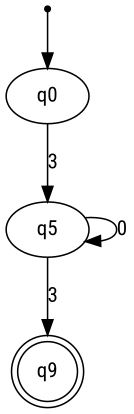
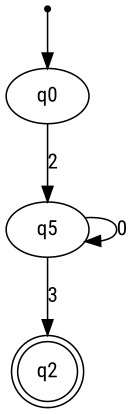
(53, 163) -> (53, 163)
(48, 372) -> (48, 372)
